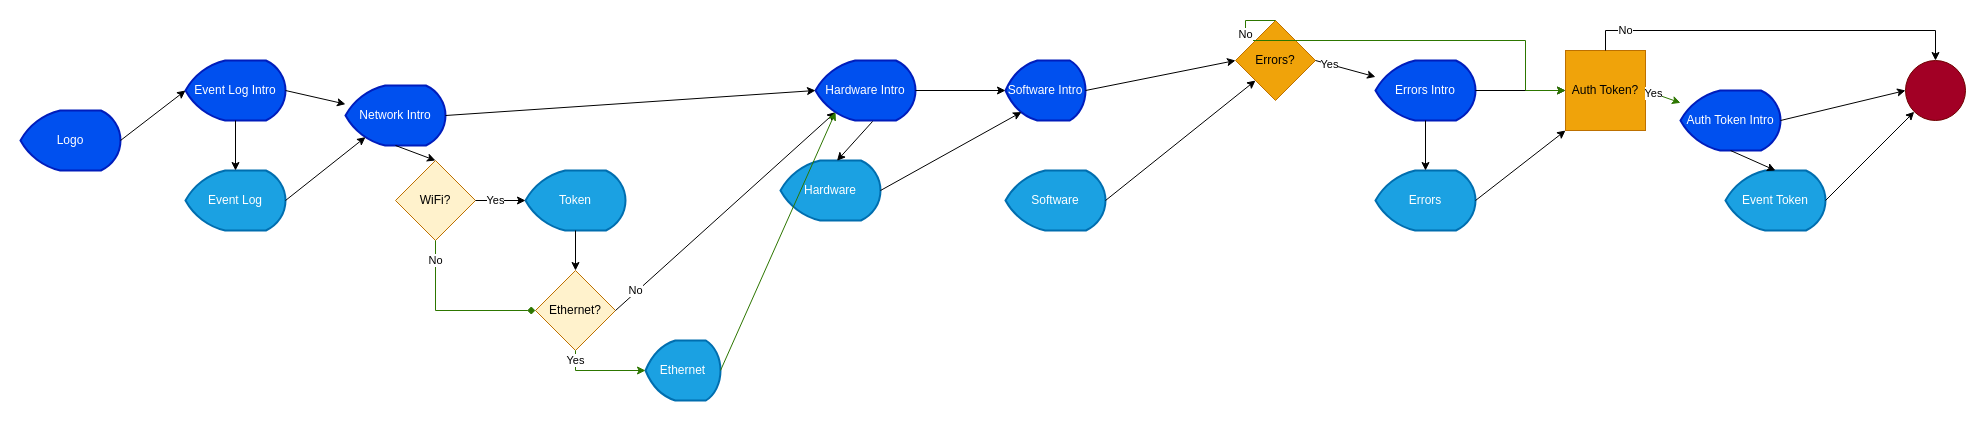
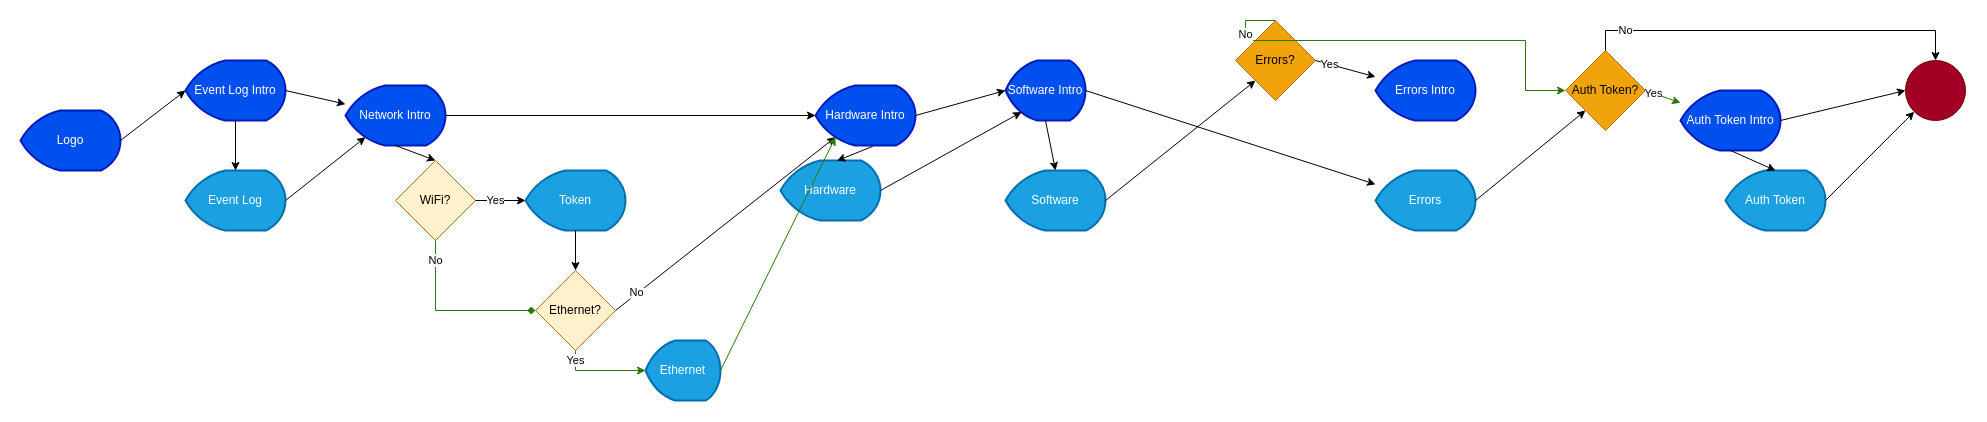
(1157, 76) -> (1227, 136)
(866, 91) -> (866, 116)
(1499, 91) -> none
(1606, 91) -> (1606, 91)
none -> (1050, 142)
(1426, 142) -> none
(1776, 201) -> (1776, 201)
